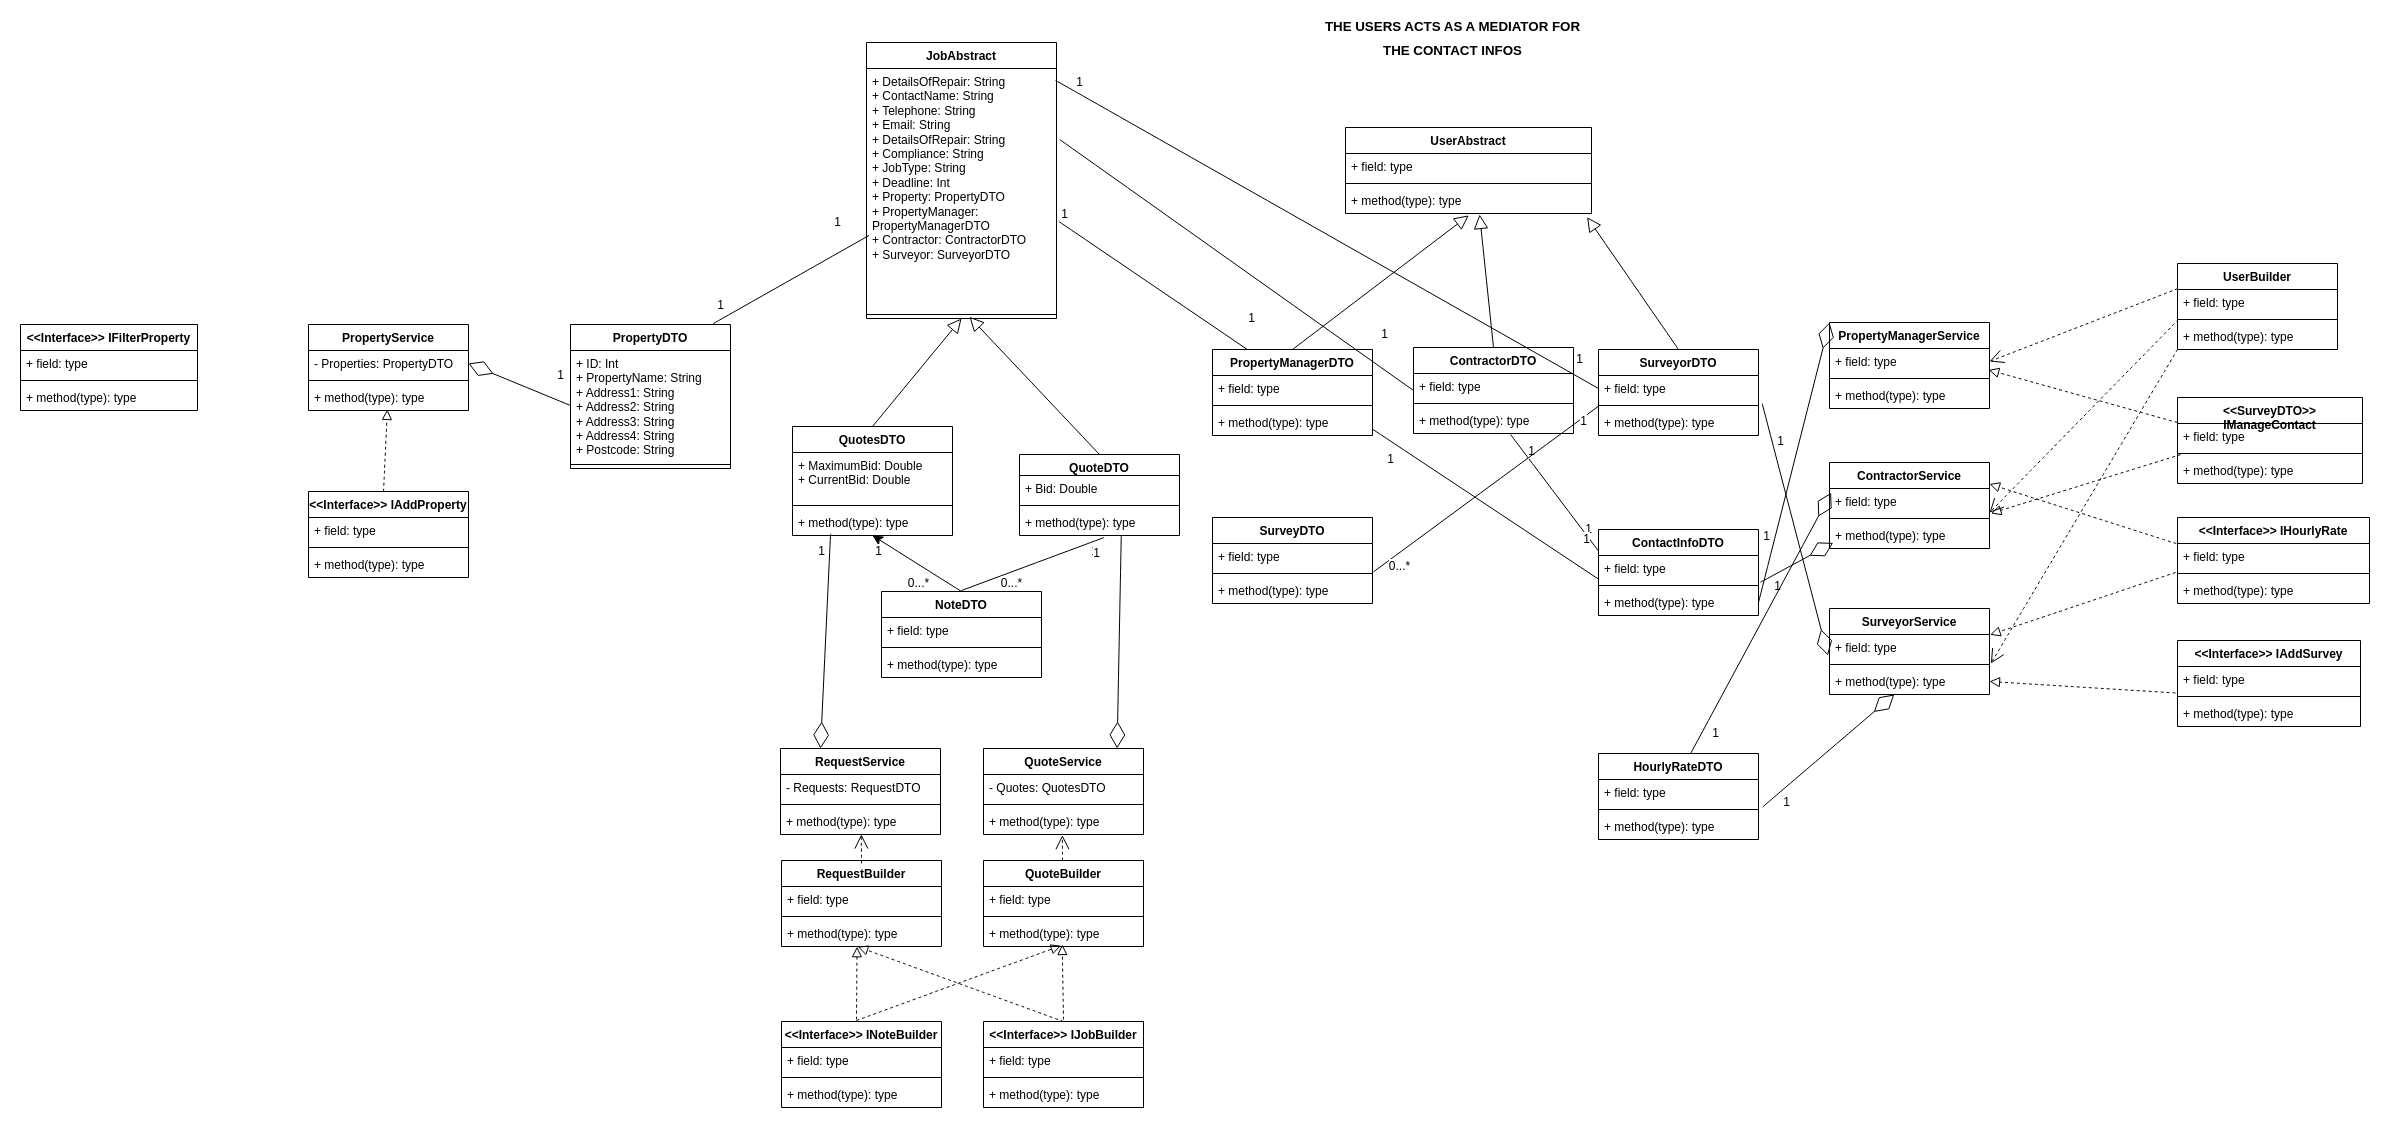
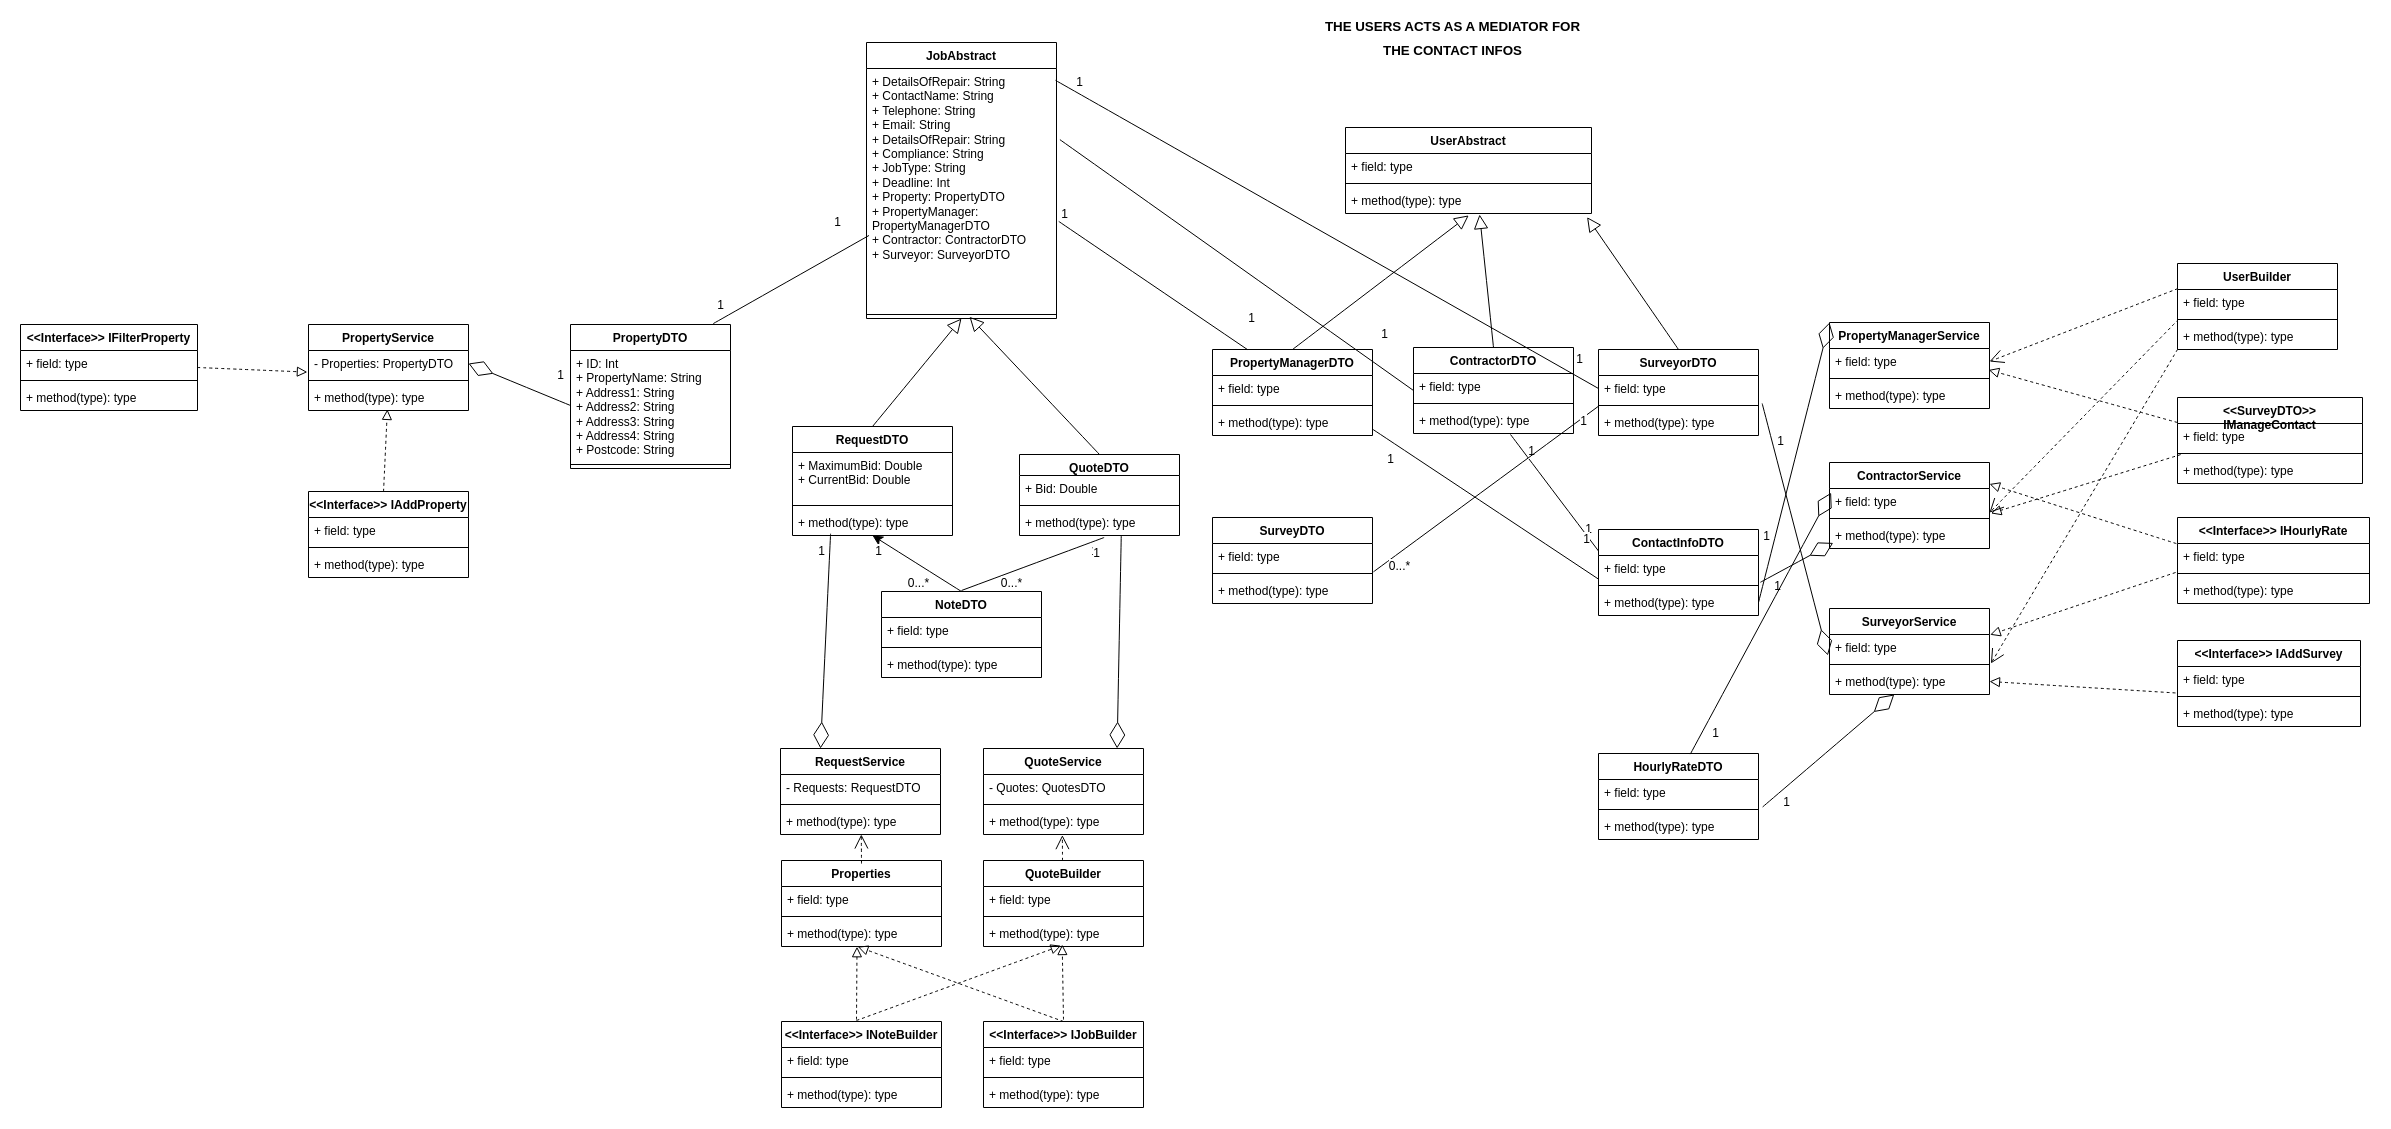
none -> (250, 370)
(873, 441) -> (873, 441)
(862, 875) -> (862, 875)
